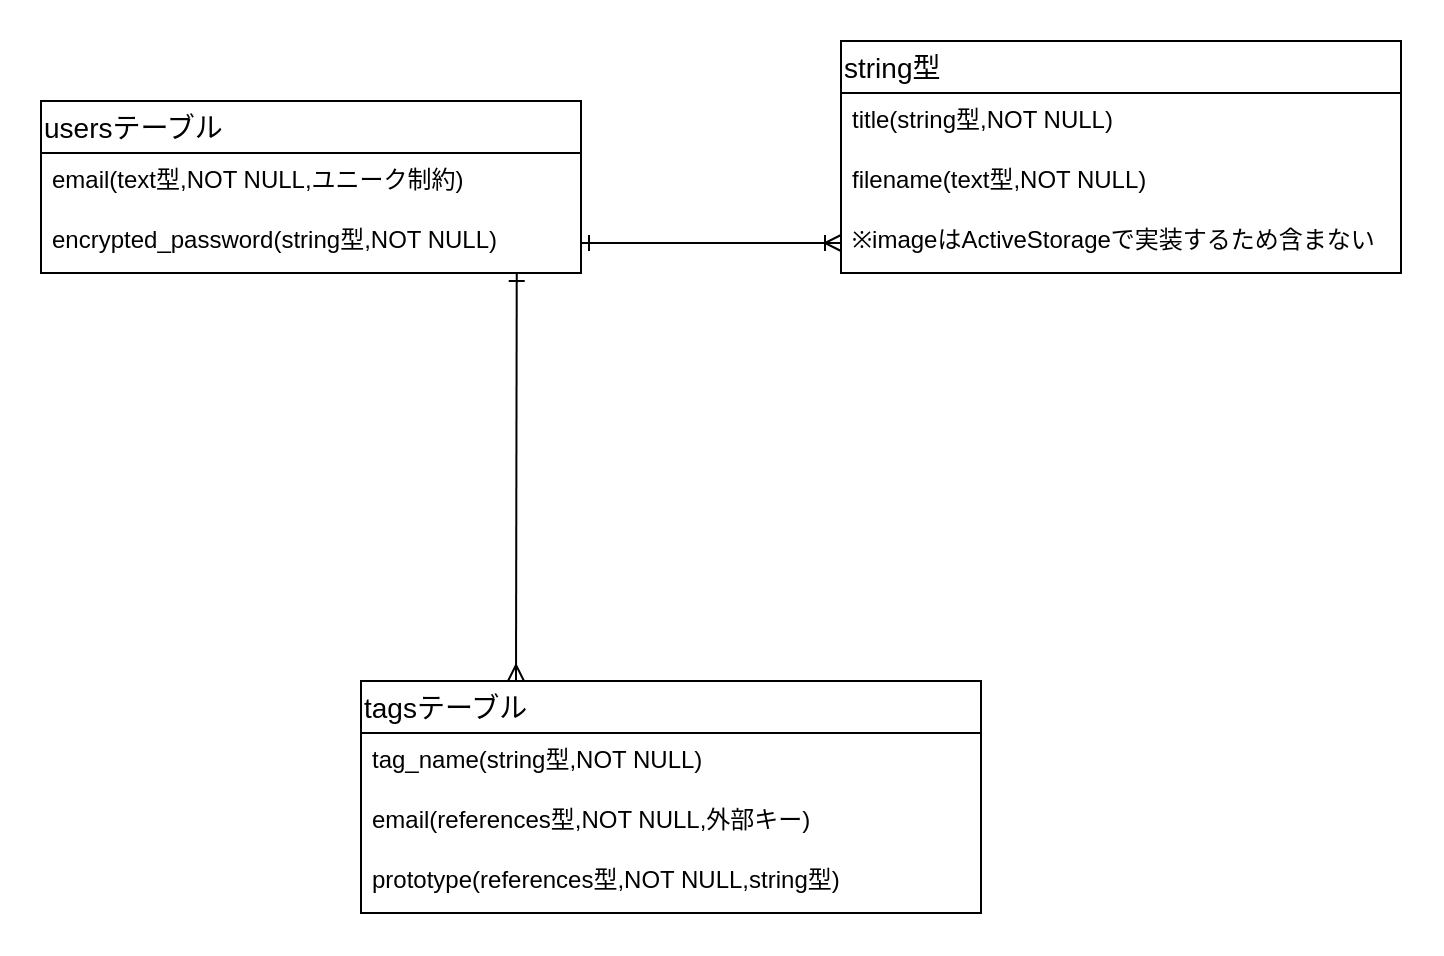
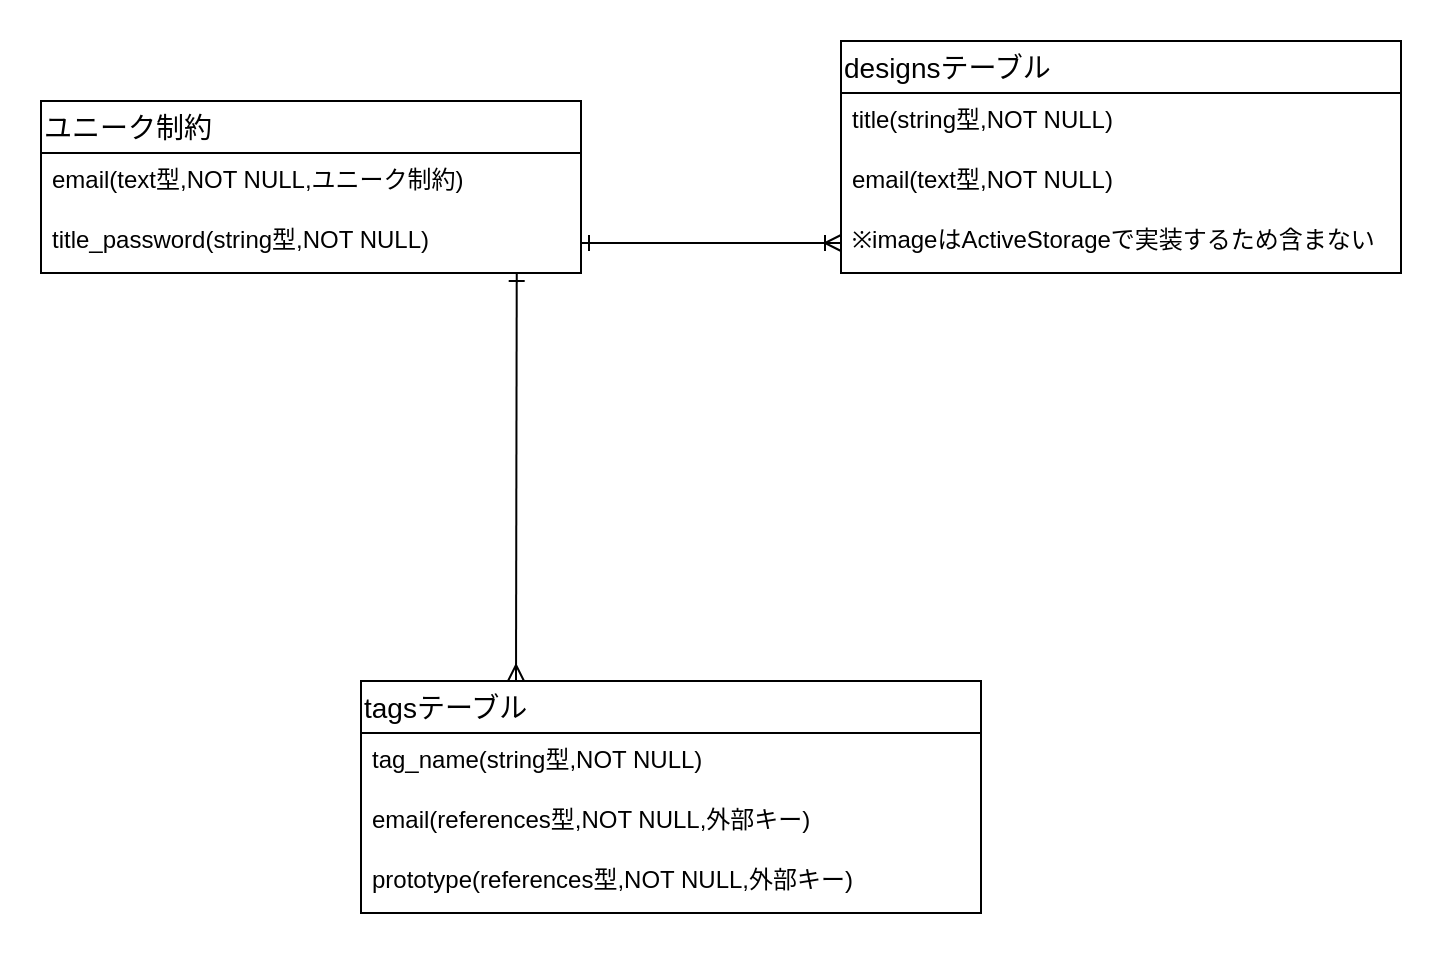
(901, 69) -> (951, 69)
(139, 129) -> (128, 129)
(1006, 180) -> (986, 180)
(290, 240) -> (257, 240)
(632, 880) -> (631, 880)
